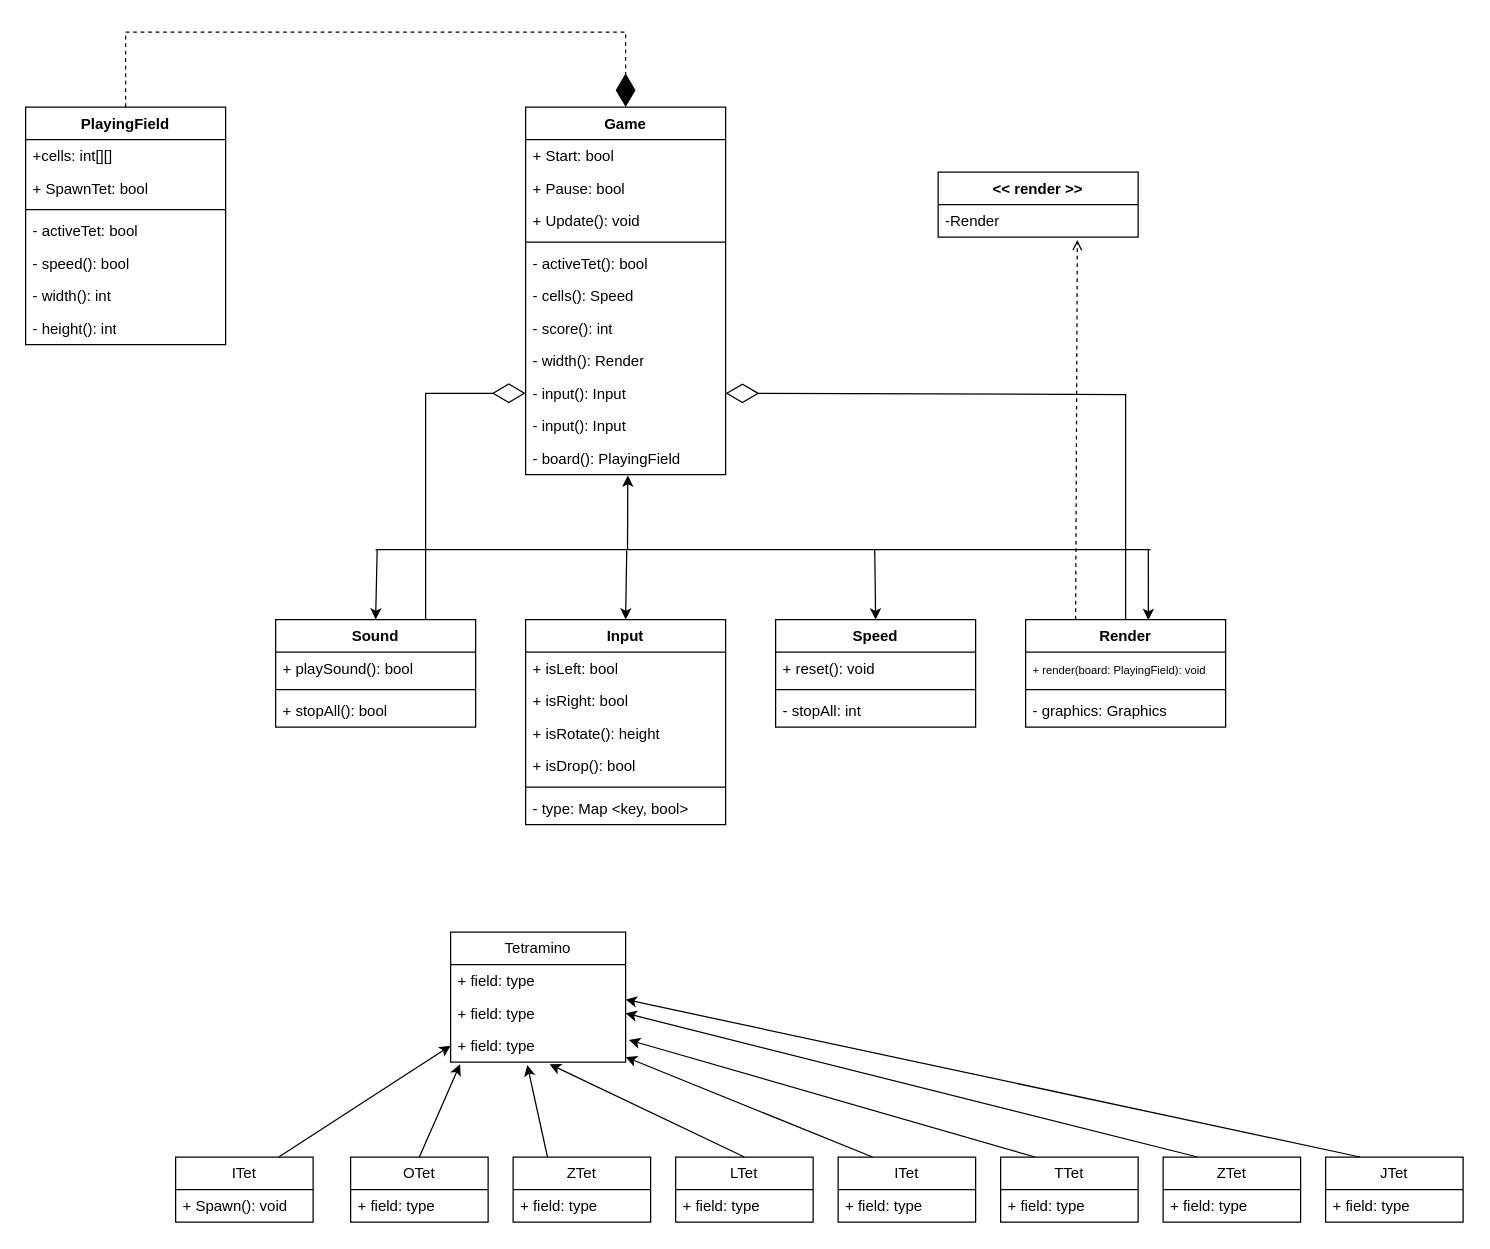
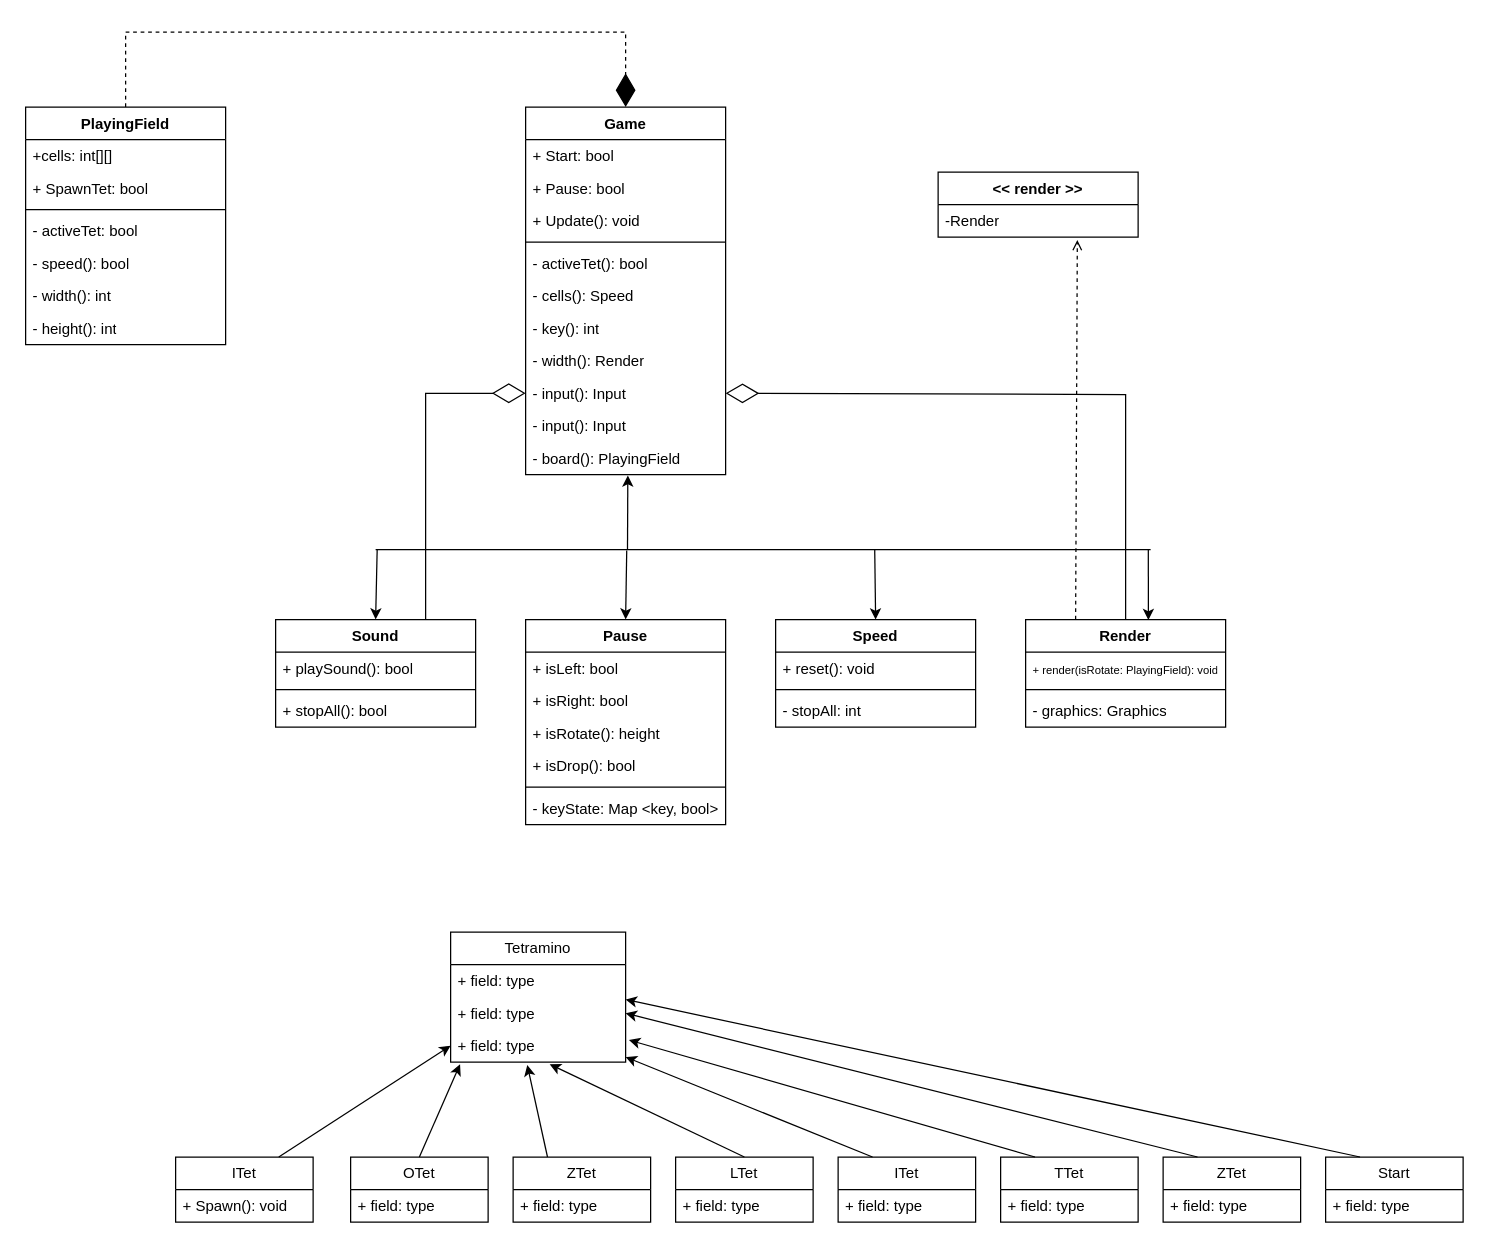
(584, 330) -> (576, 330)
(626, 637) -> (626, 637)
(1127, 679) -> (1127, 679)
(616, 810) -> (627, 819)
(1394, 1173) -> (1394, 1173)
